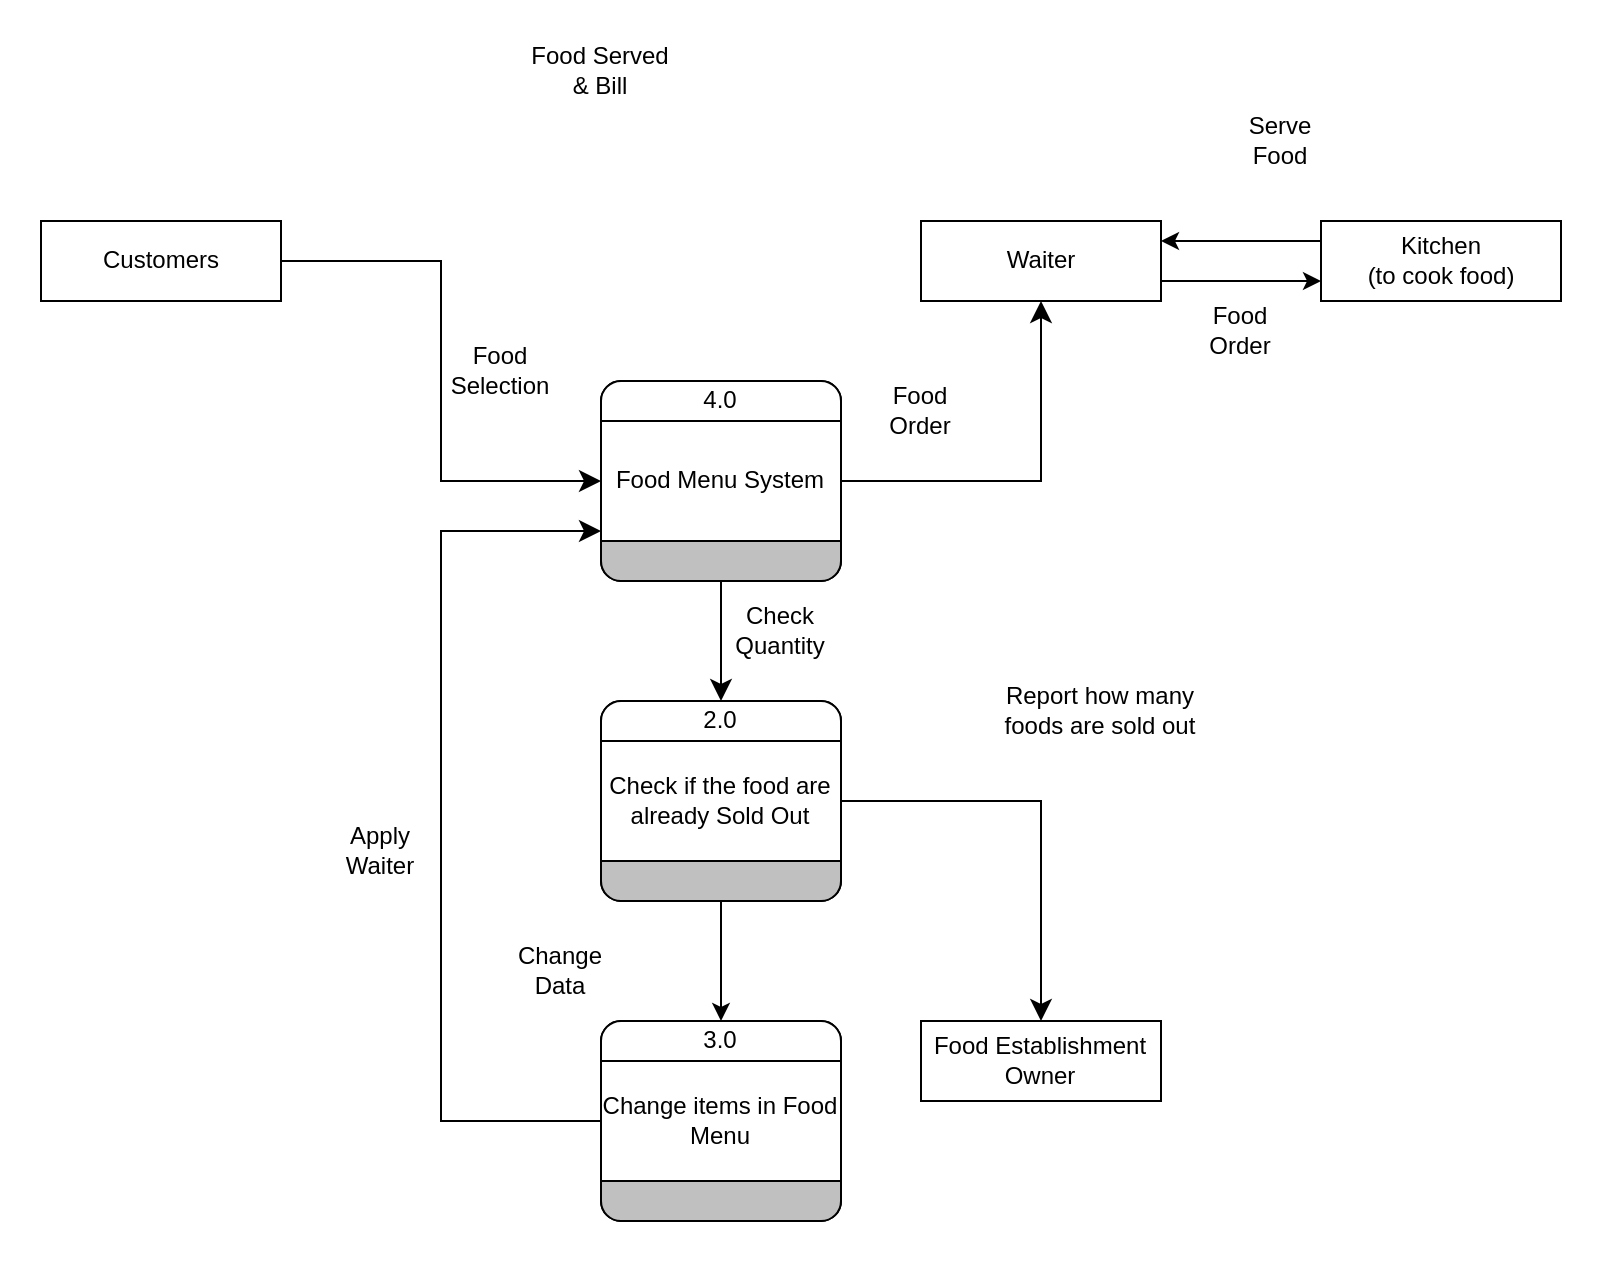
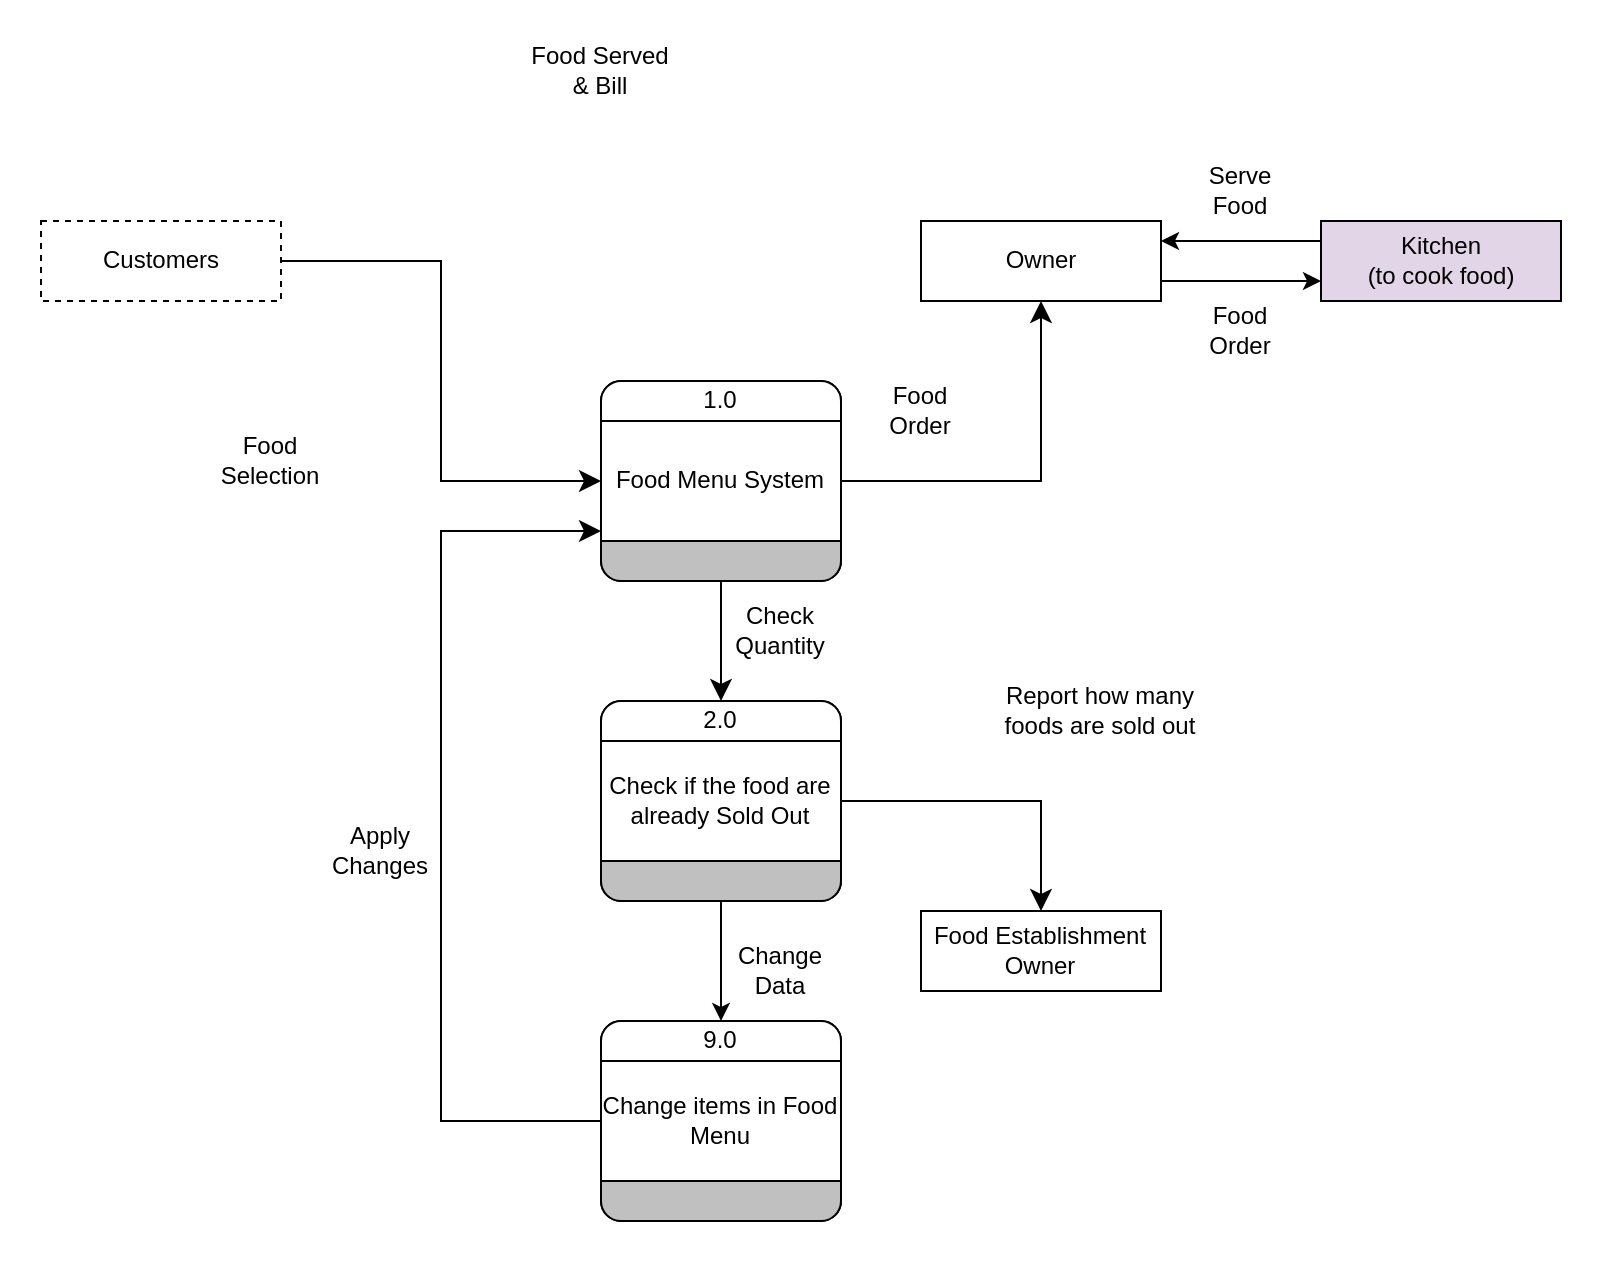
(1281, 141) -> (1241, 191)
(161, 261) -> (161, 261)
(1042, 261) -> (1042, 261)
(1441, 261) -> (1441, 261)
(501, 371) -> (271, 461)
(721, 401) -> (721, 401)
(381, 851) -> (381, 851)
(561, 971) -> (781, 971)
(721, 1041) -> (721, 1041)
(1041, 1061) -> (1041, 951)
